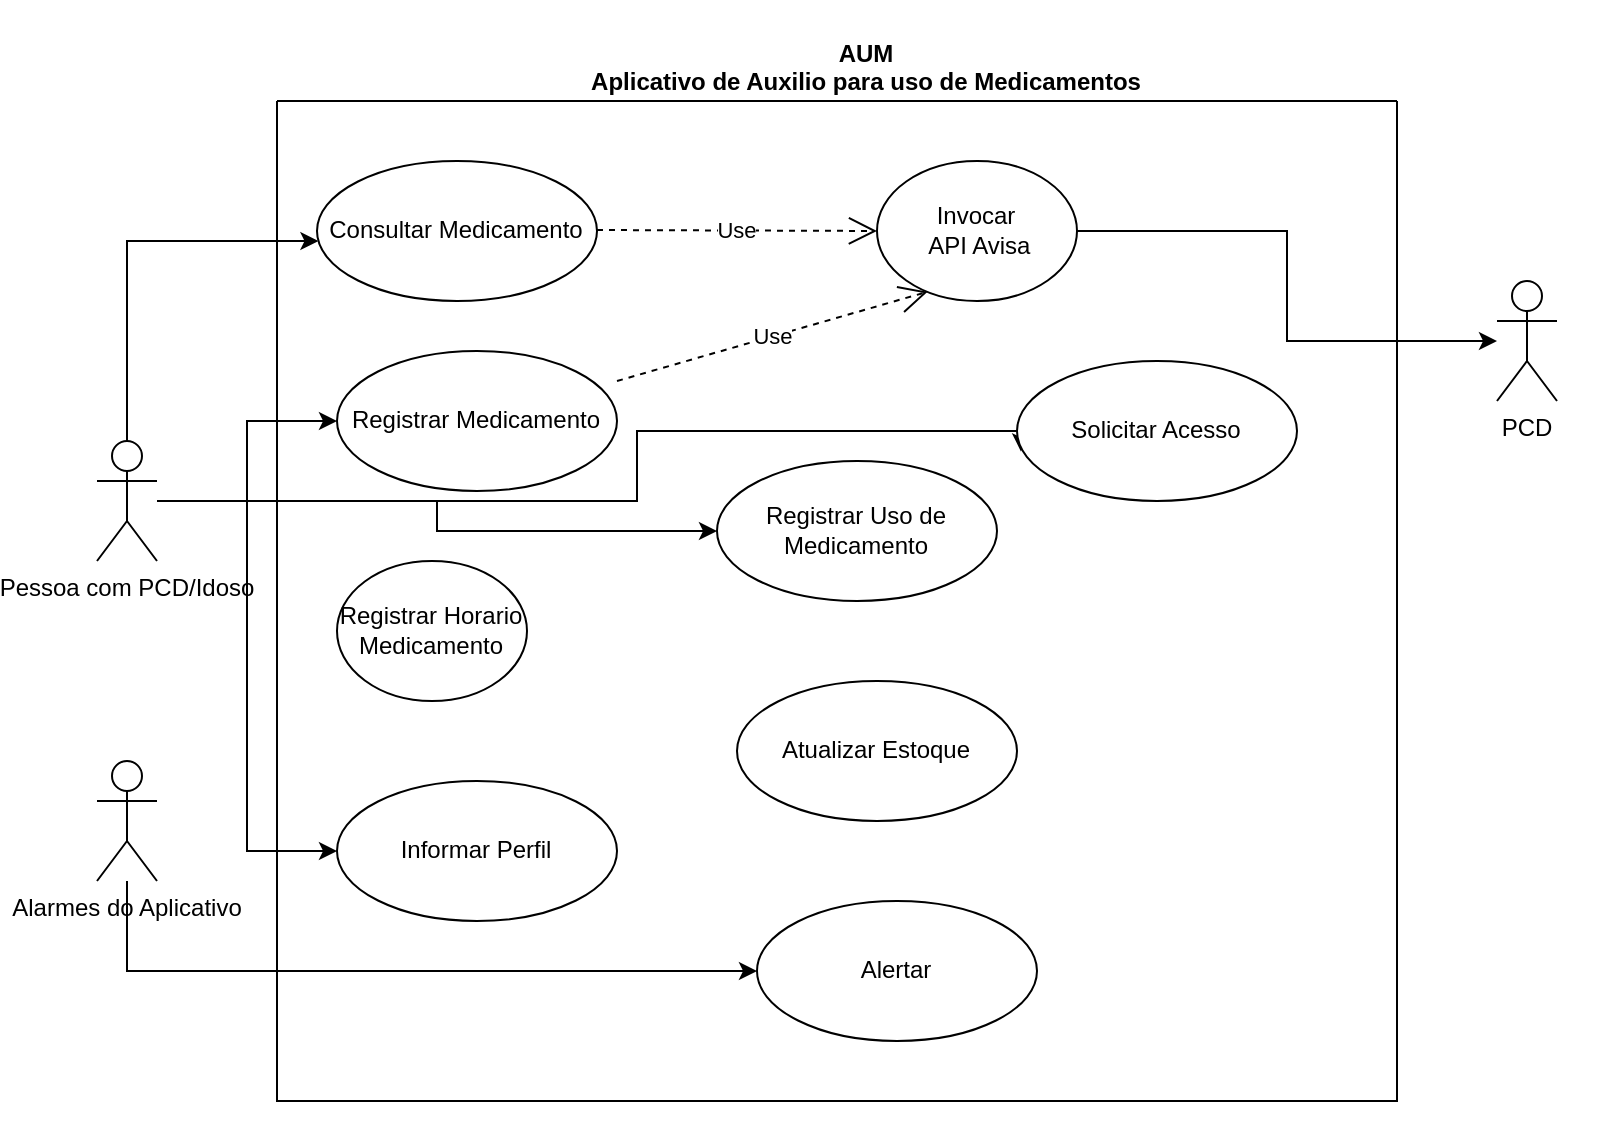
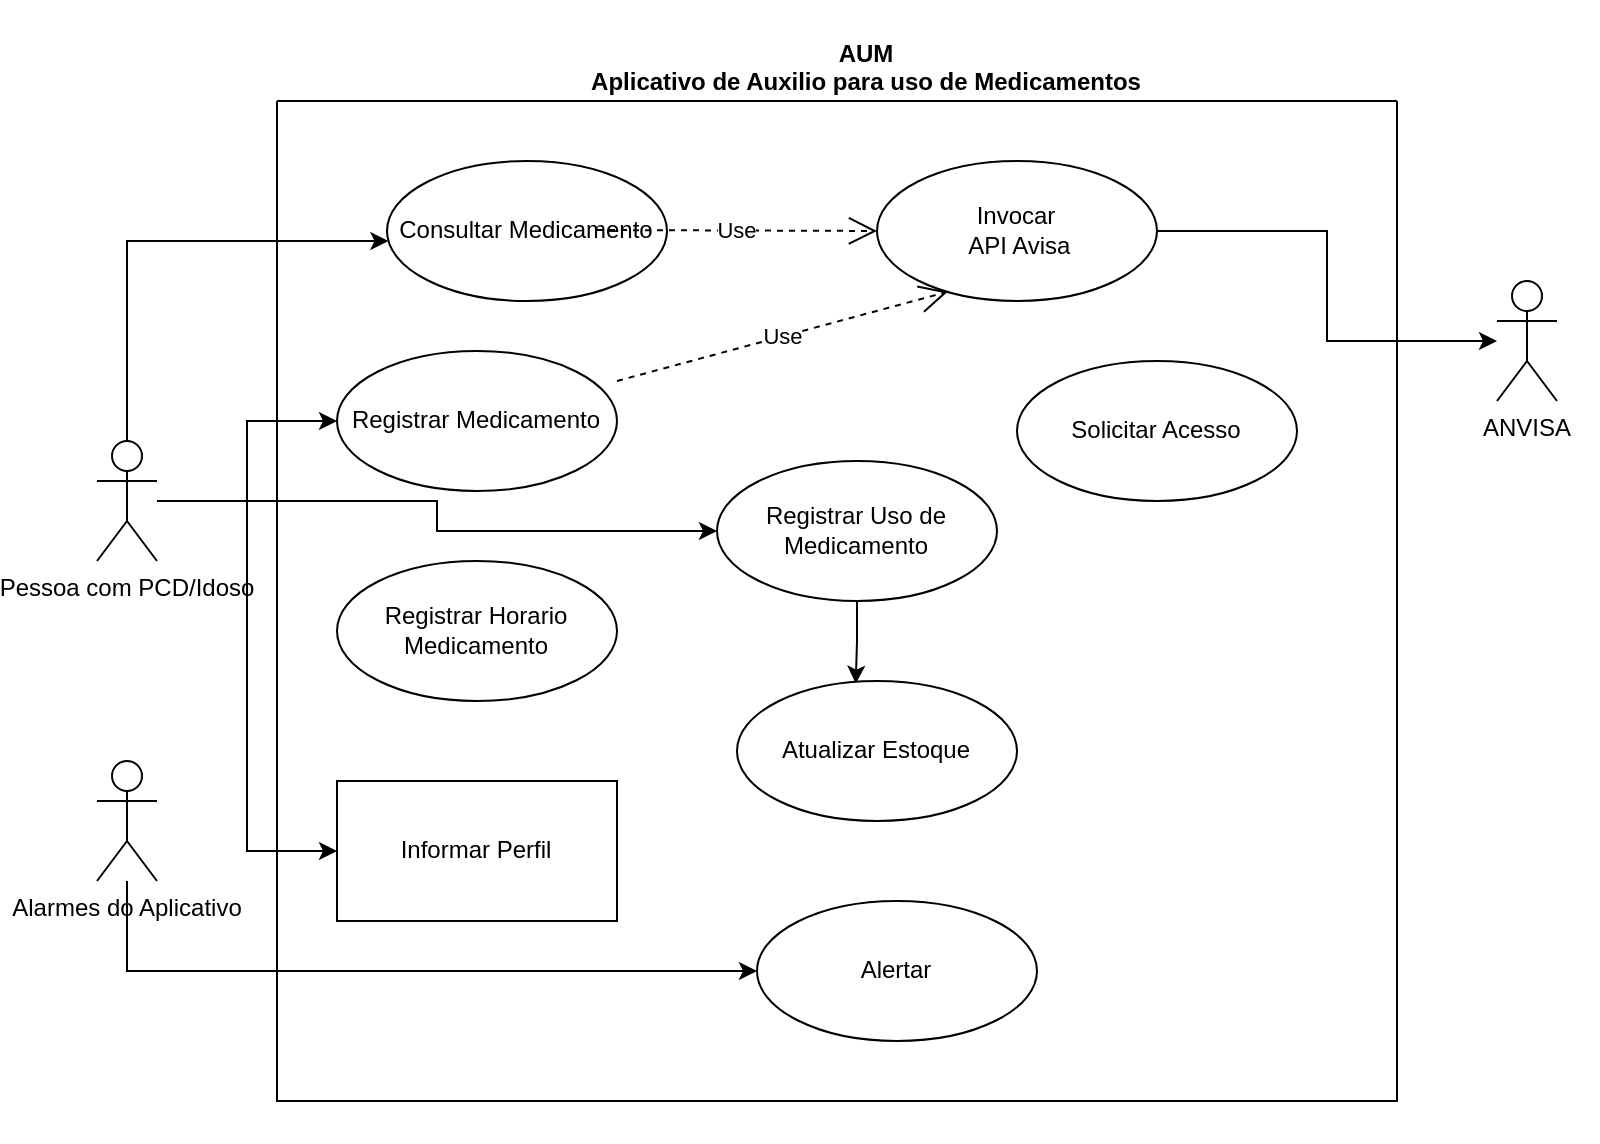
(457, 231) -> (527, 231)
(977, 231) -> (1017, 231)
(1528, 429) -> (1528, 429)
(694, 431) -> none
(432, 631) -> (477, 631)
none -> (857, 635)
(477, 851) -> (477, 851)
